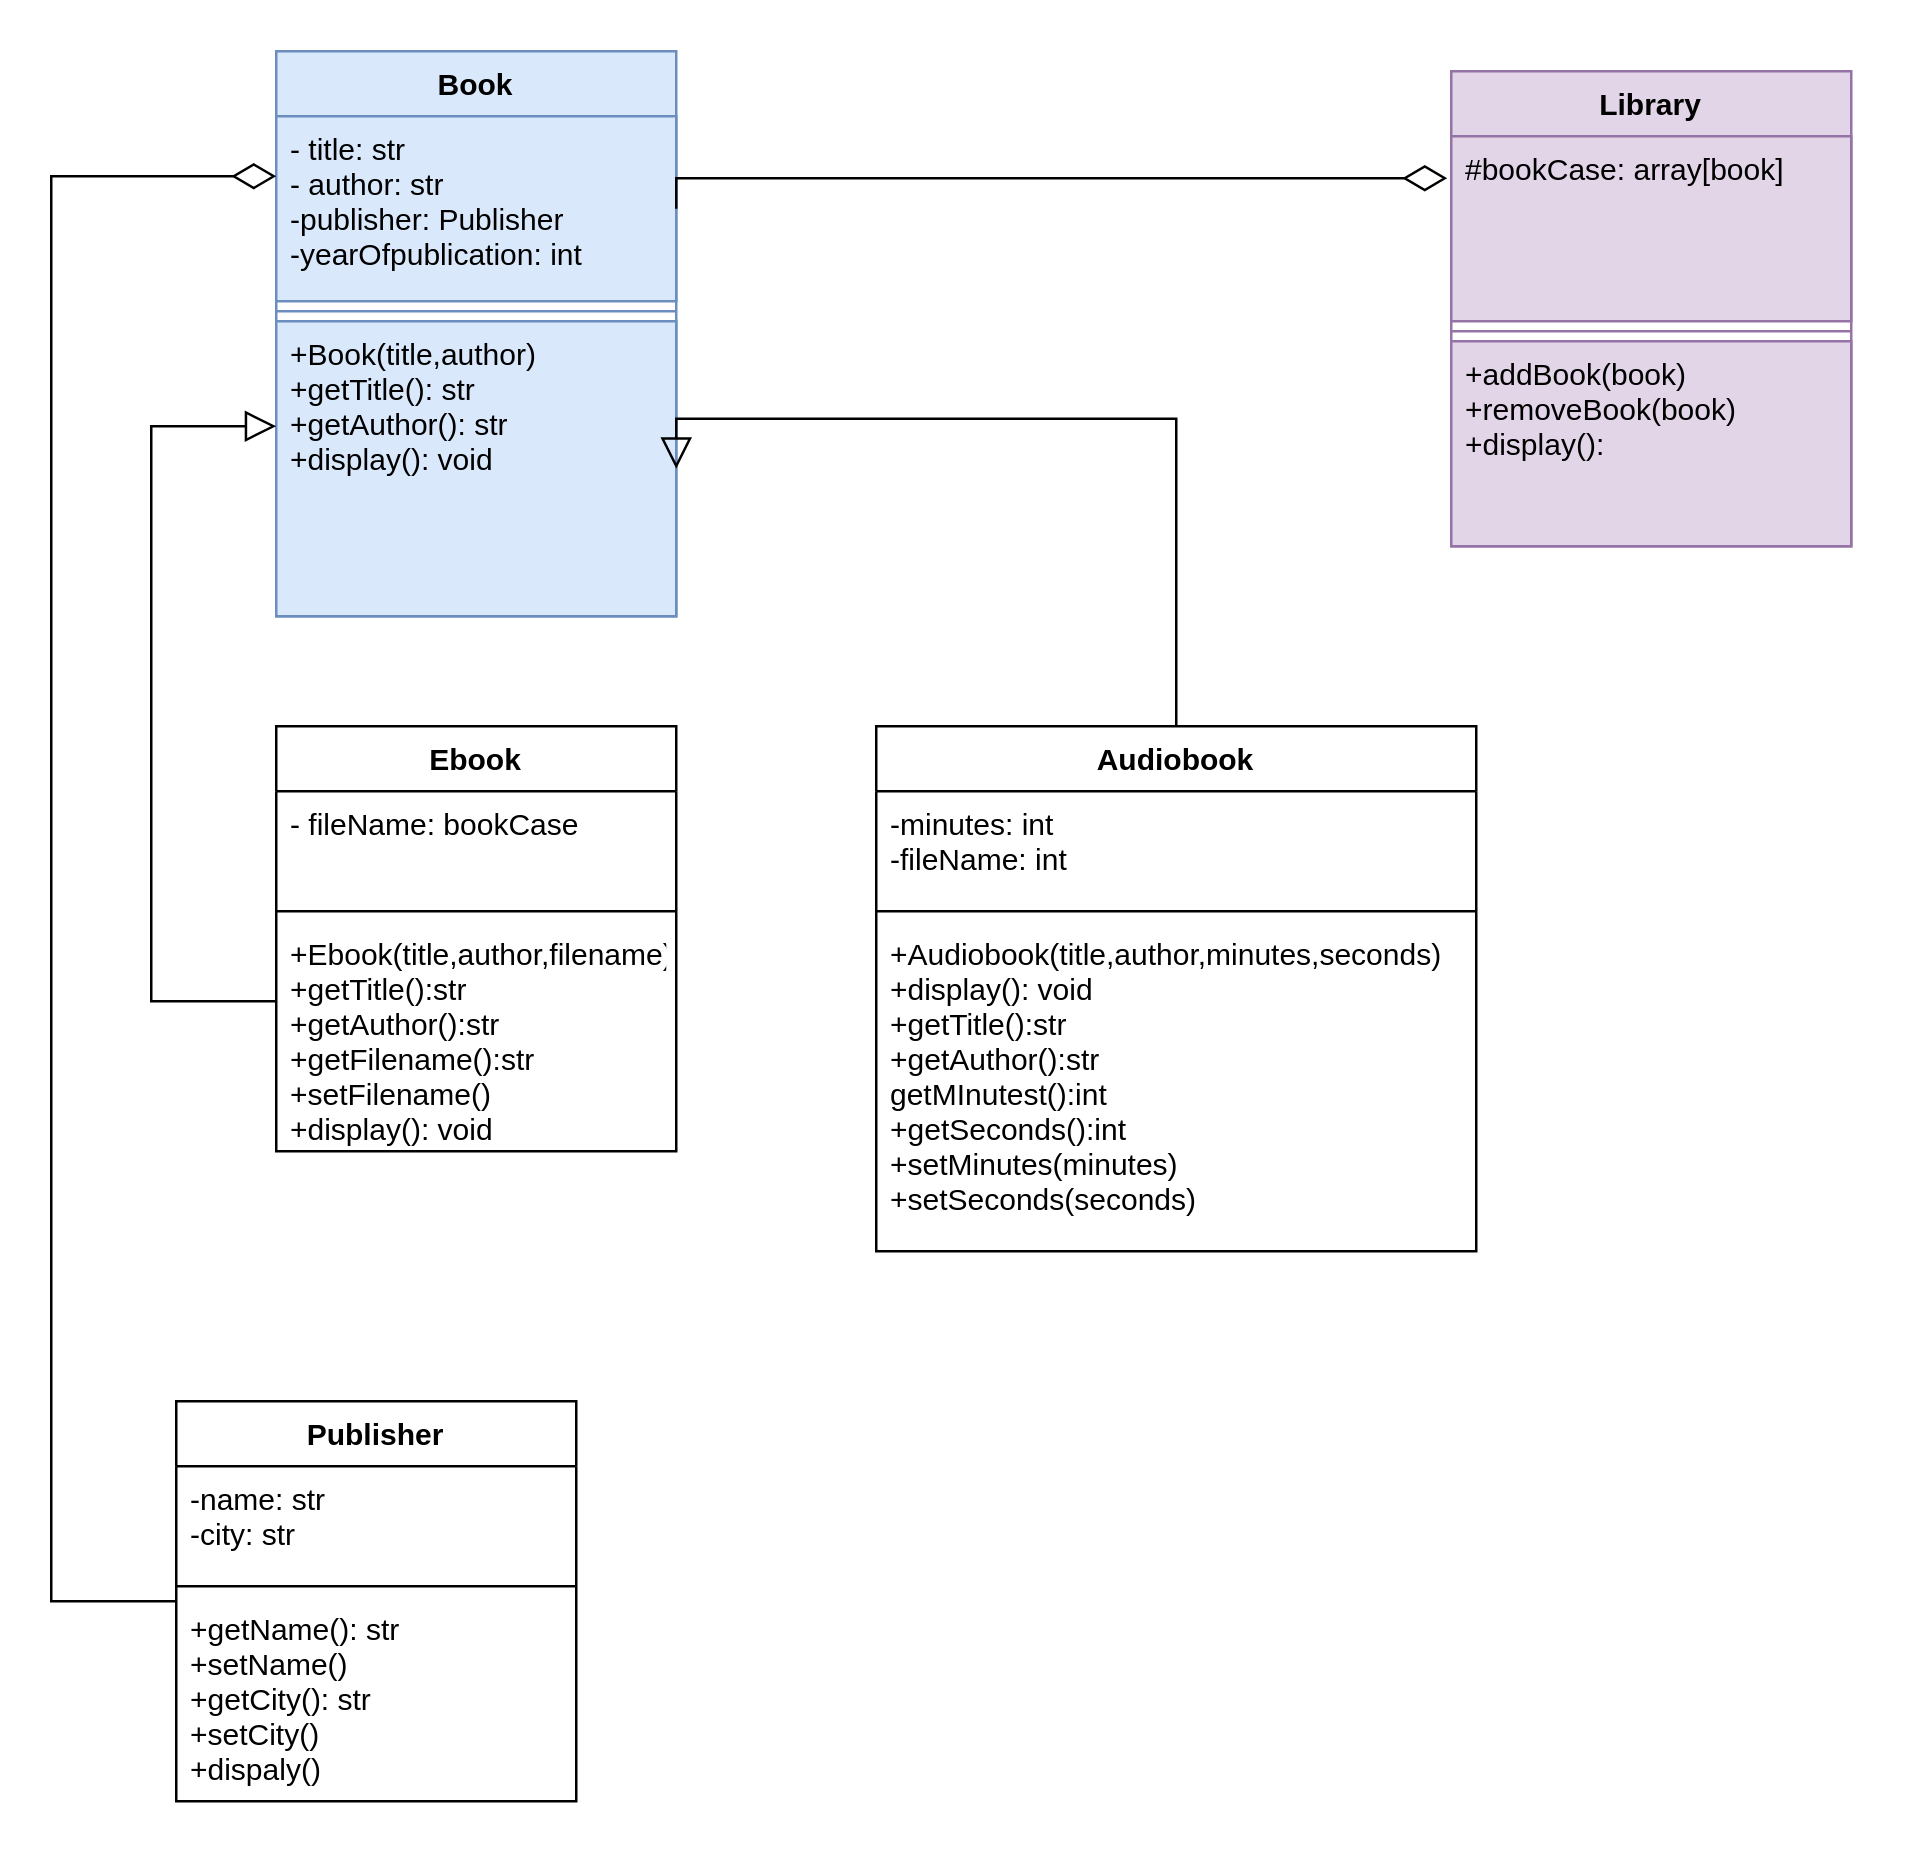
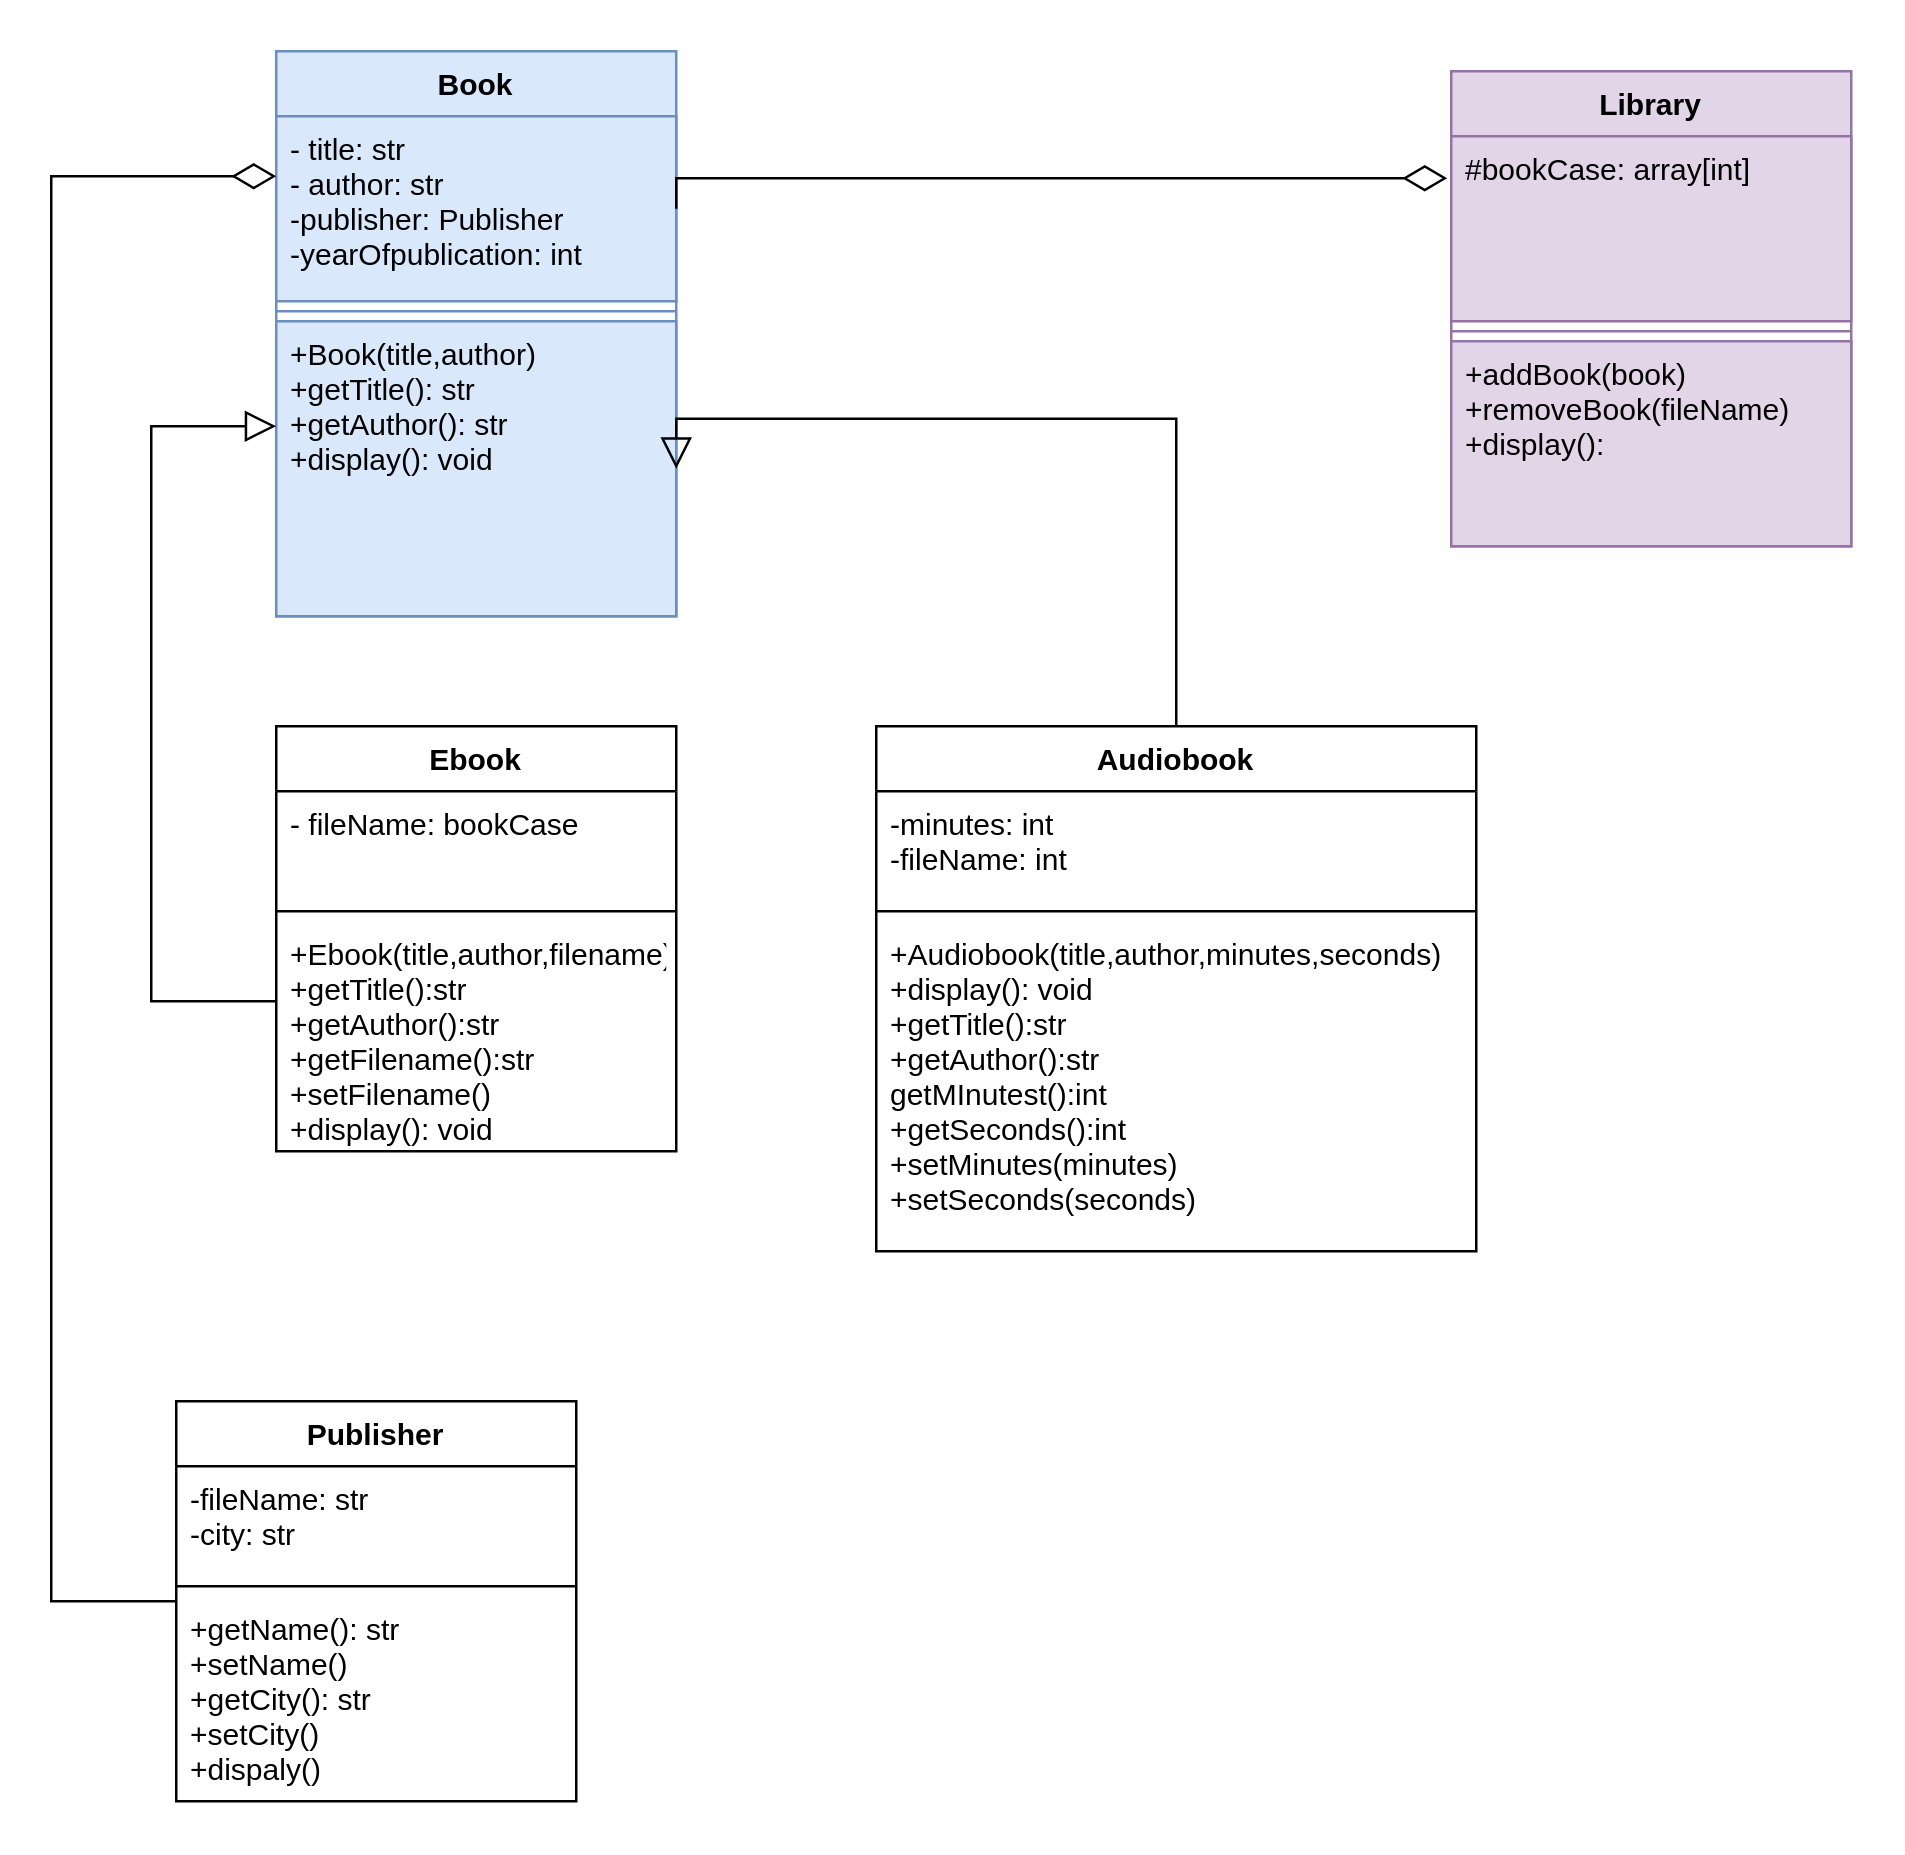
(1642, 170) -> (1630, 170)
(1583, 375) -> (1583, 375)
(266, 1500) -> (292, 1500)
